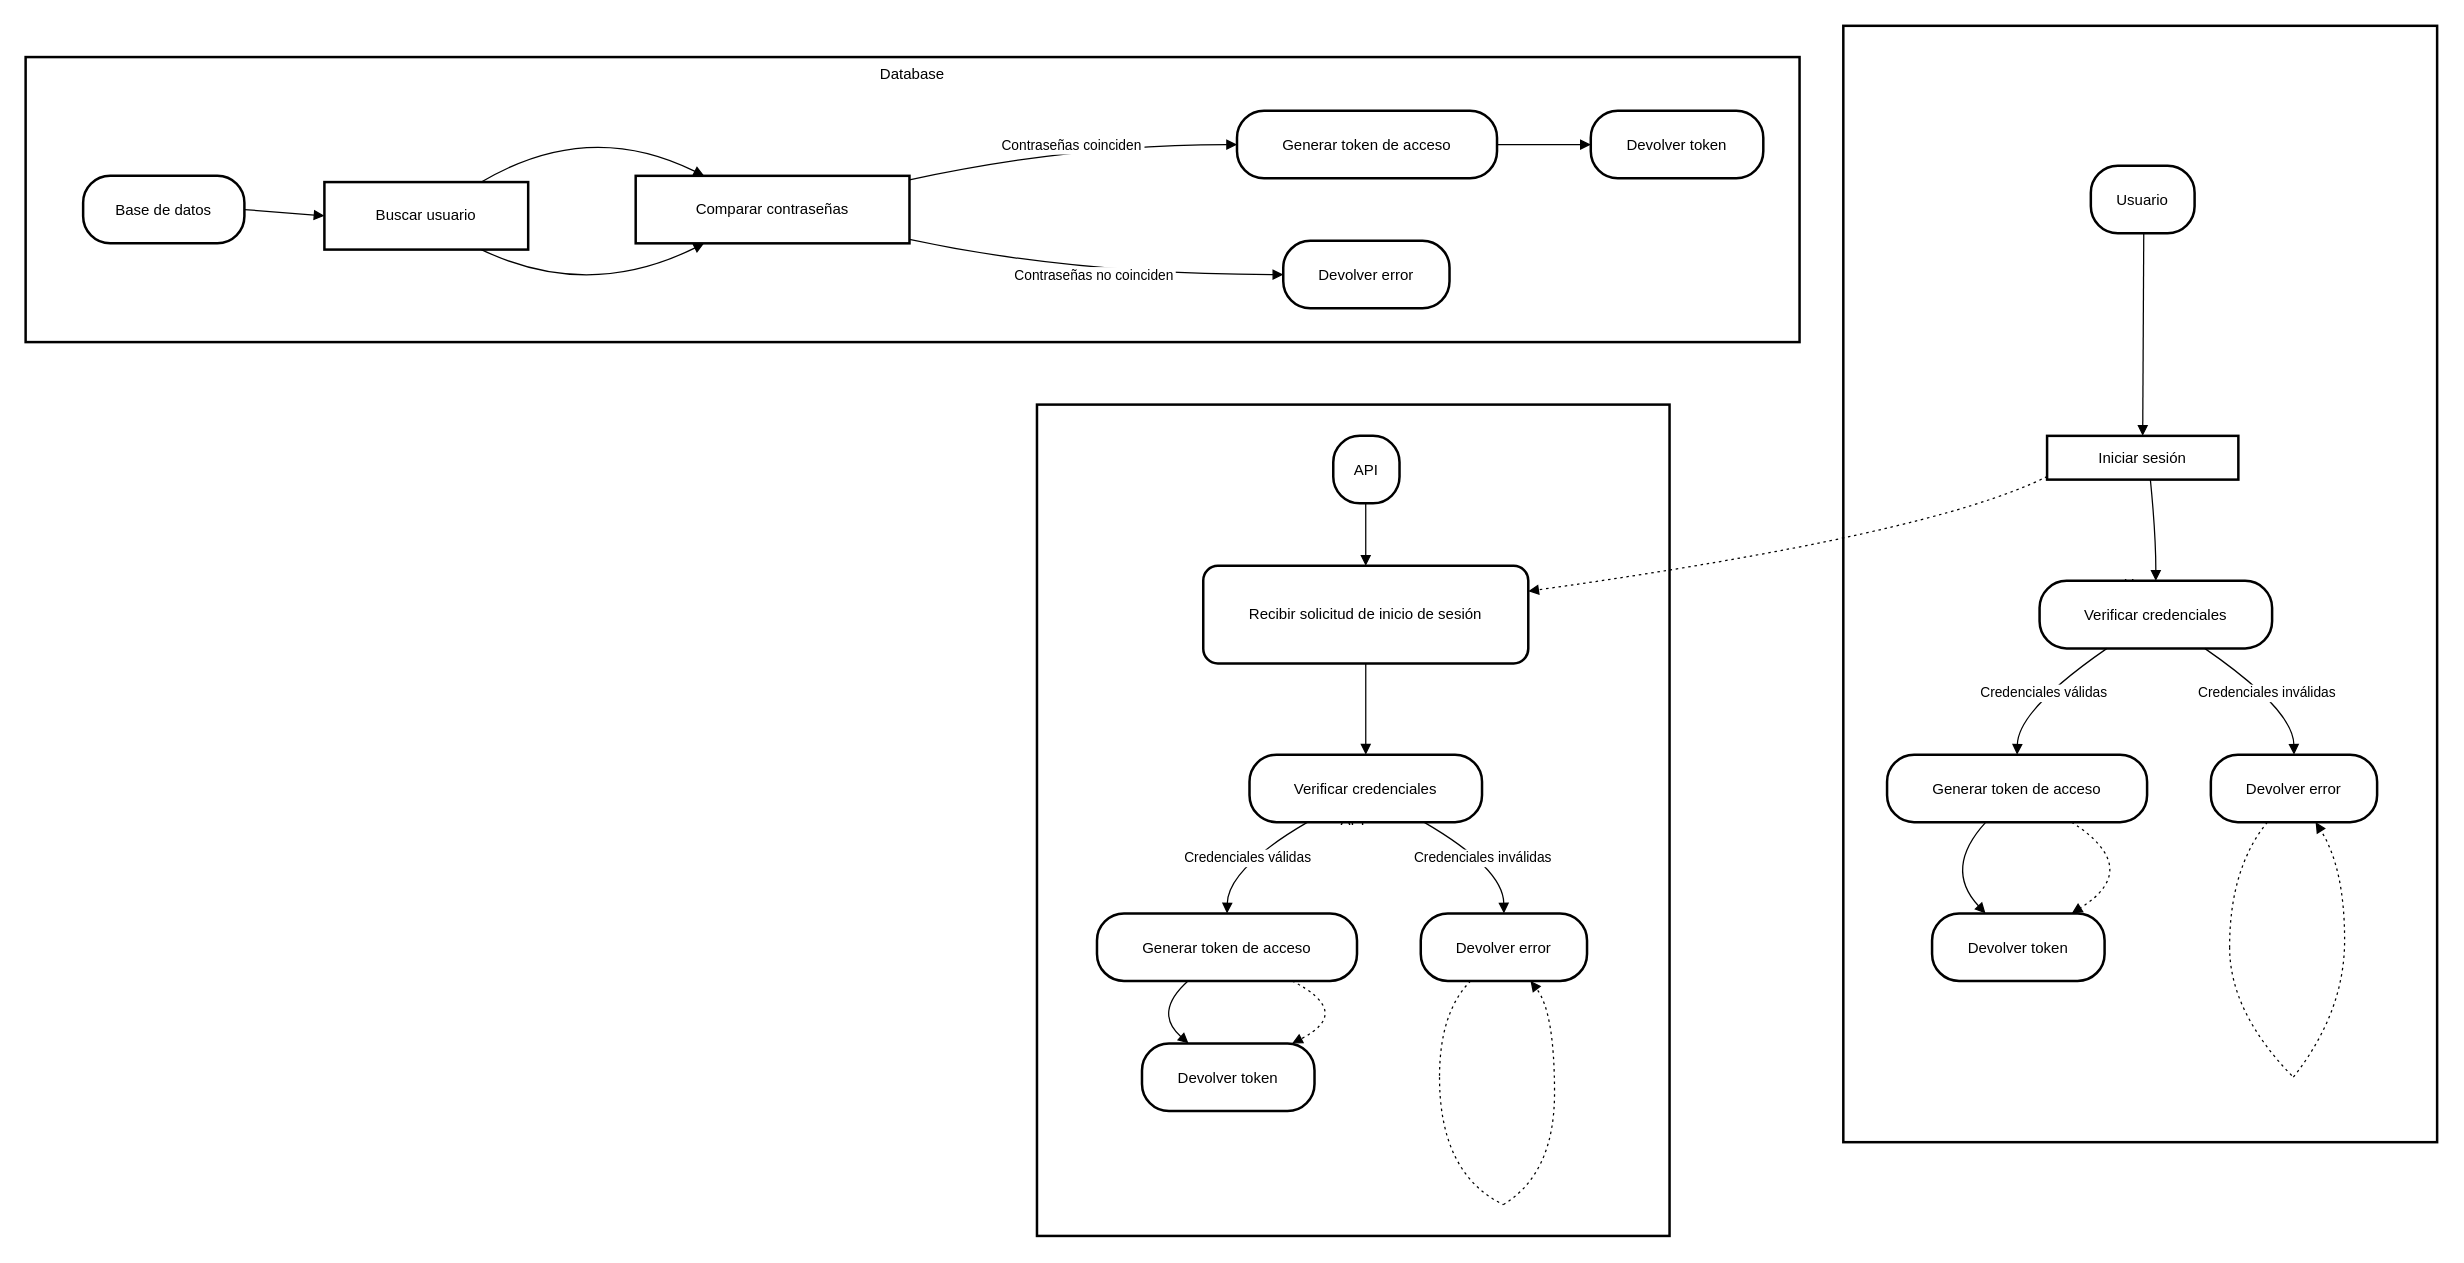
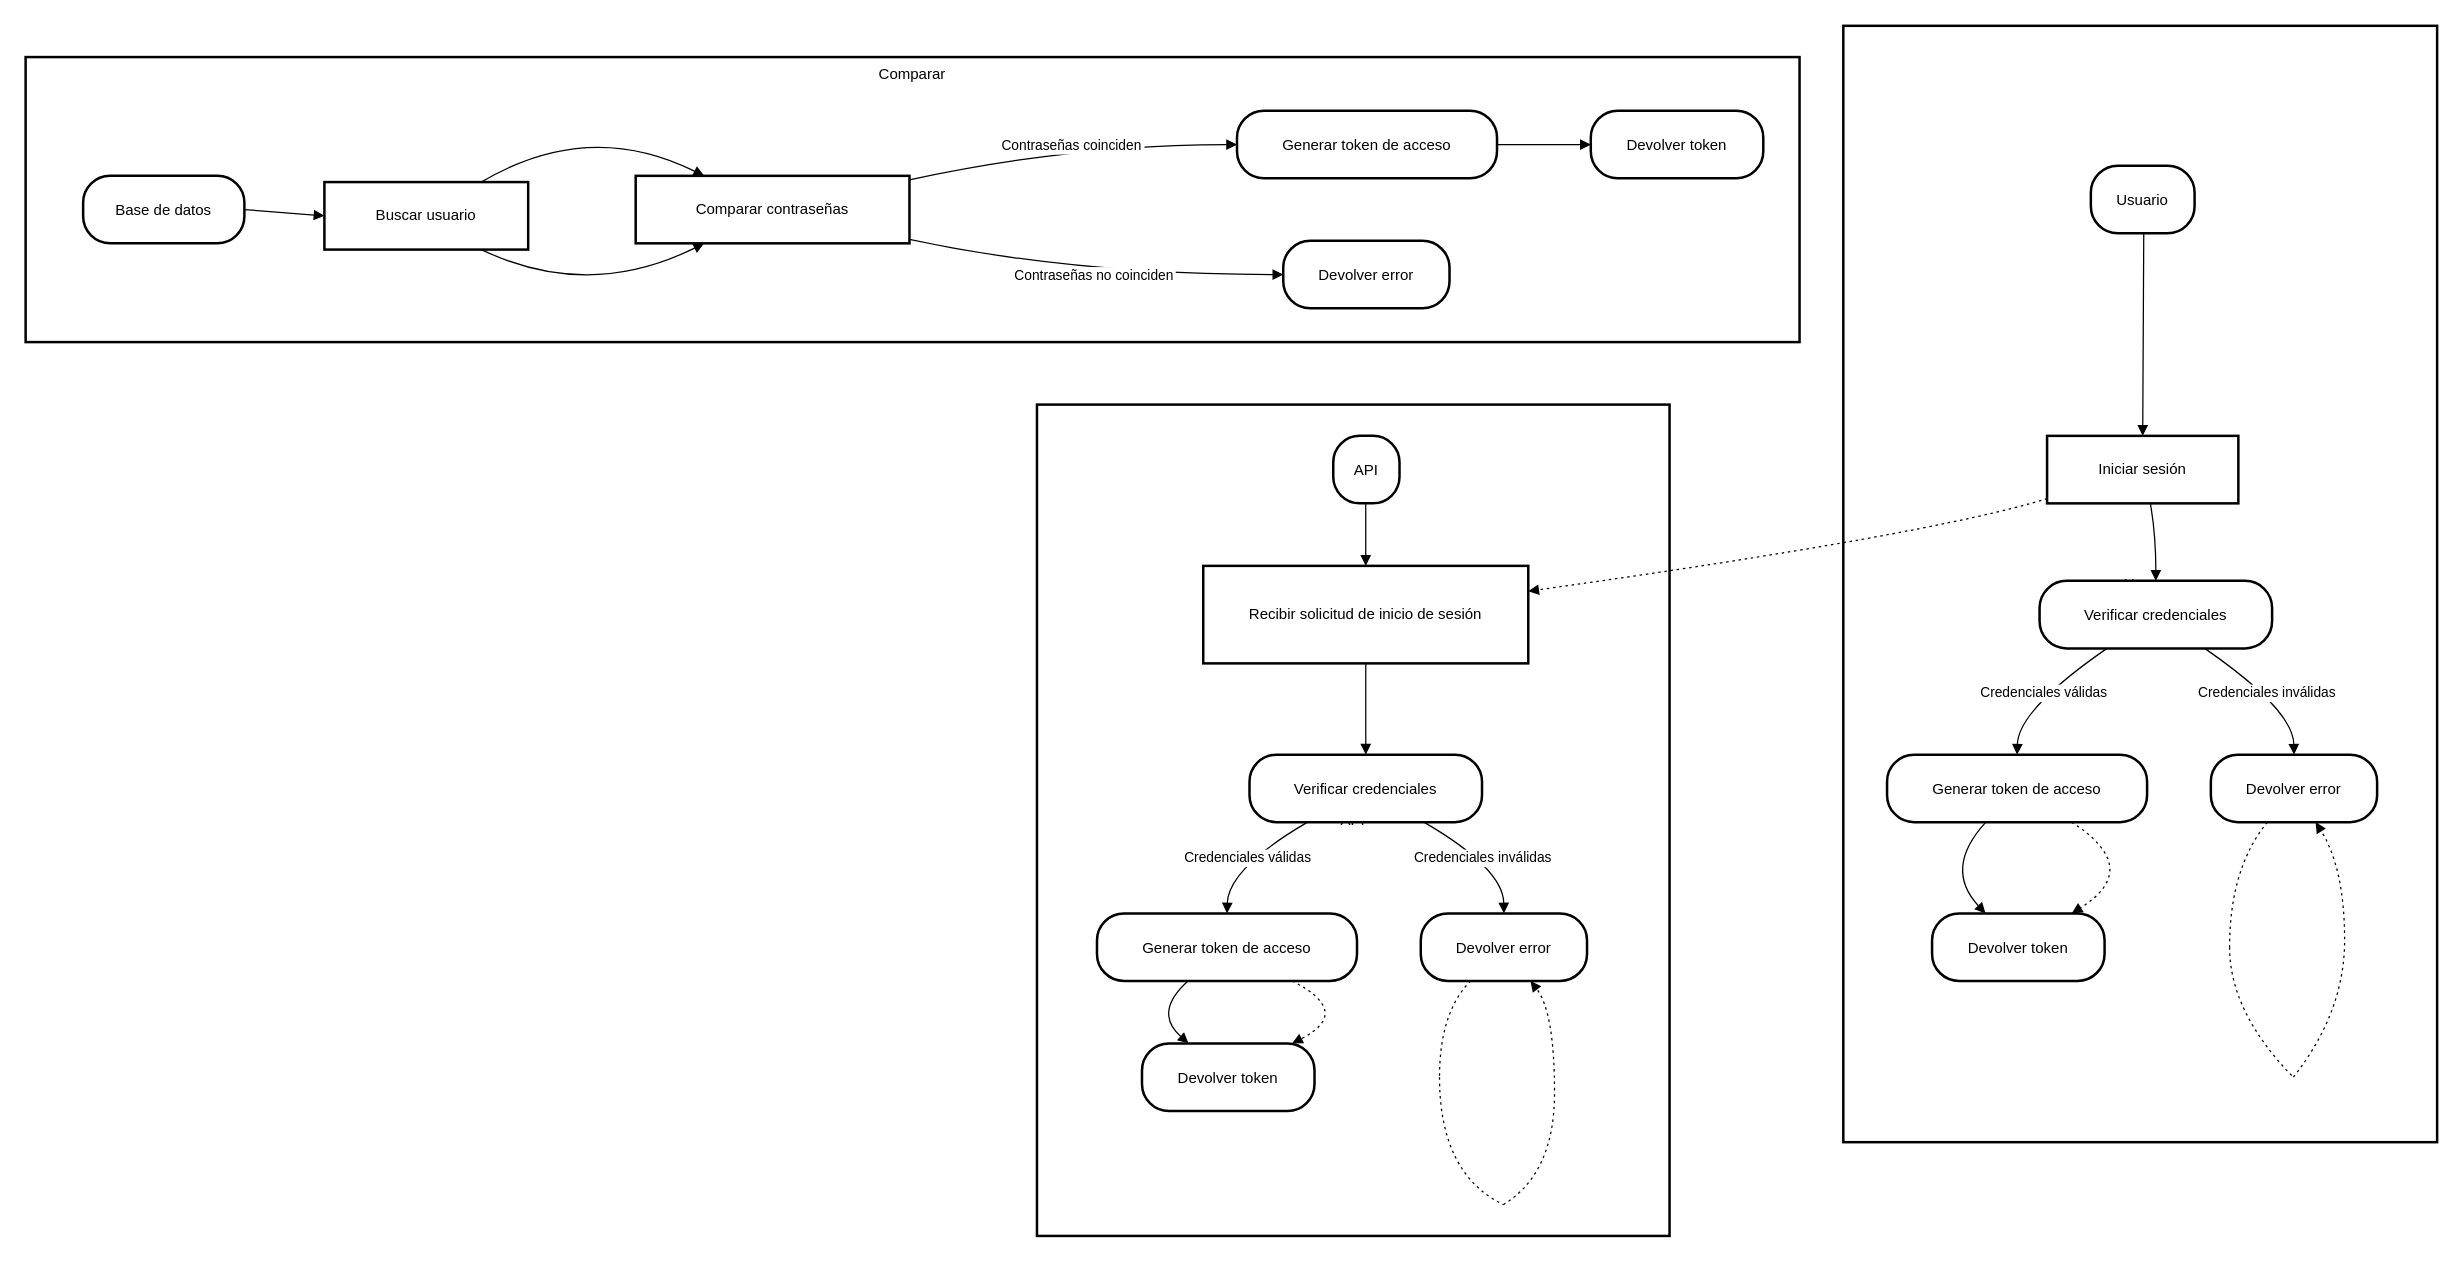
(913, 75) -> (913, 75)
(2143, 458) -> (2143, 469)
(1366, 614) -> (1366, 614)
